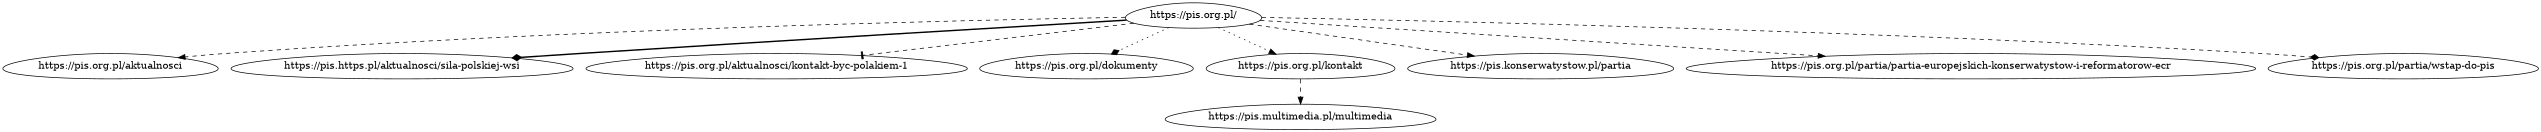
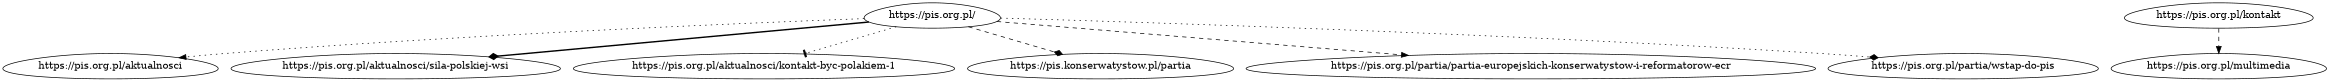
(655, 31) -> (525, 34)
(1786, 32) -> (1435, 34)
(999, 39) -> (852, 40)
(1244, 39) -> none
(1358, 40) -> (1011, 39)
(402, 66) -> (396, 66)
(1087, 66) -> none
(1301, 117) -> (2219, 66)
